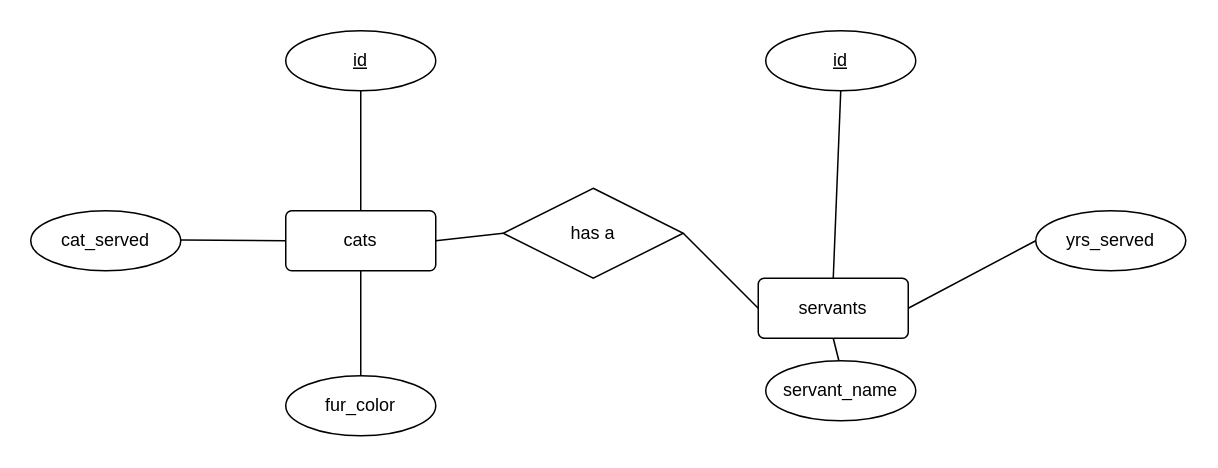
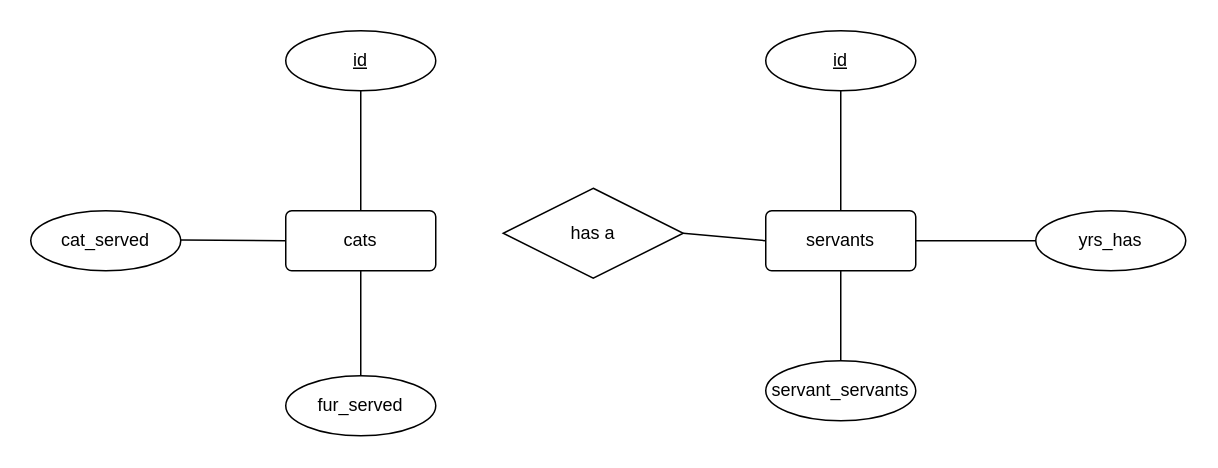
(469, 237) -> none
(1111, 241) -> (1111, 241)
(833, 308) -> (841, 241)
(841, 391) -> (841, 391)
(361, 406) -> (361, 406)
